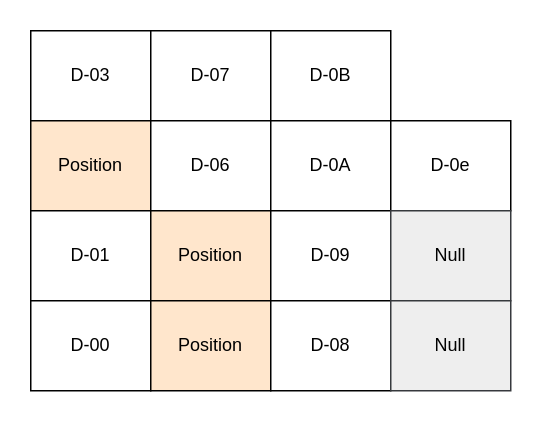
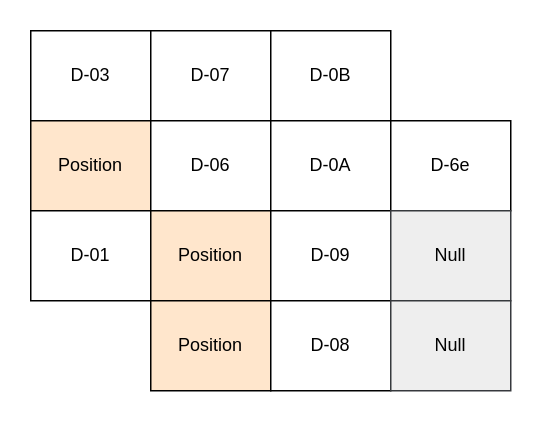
(451, 166) -> (451, 166)
(91, 346) -> none
